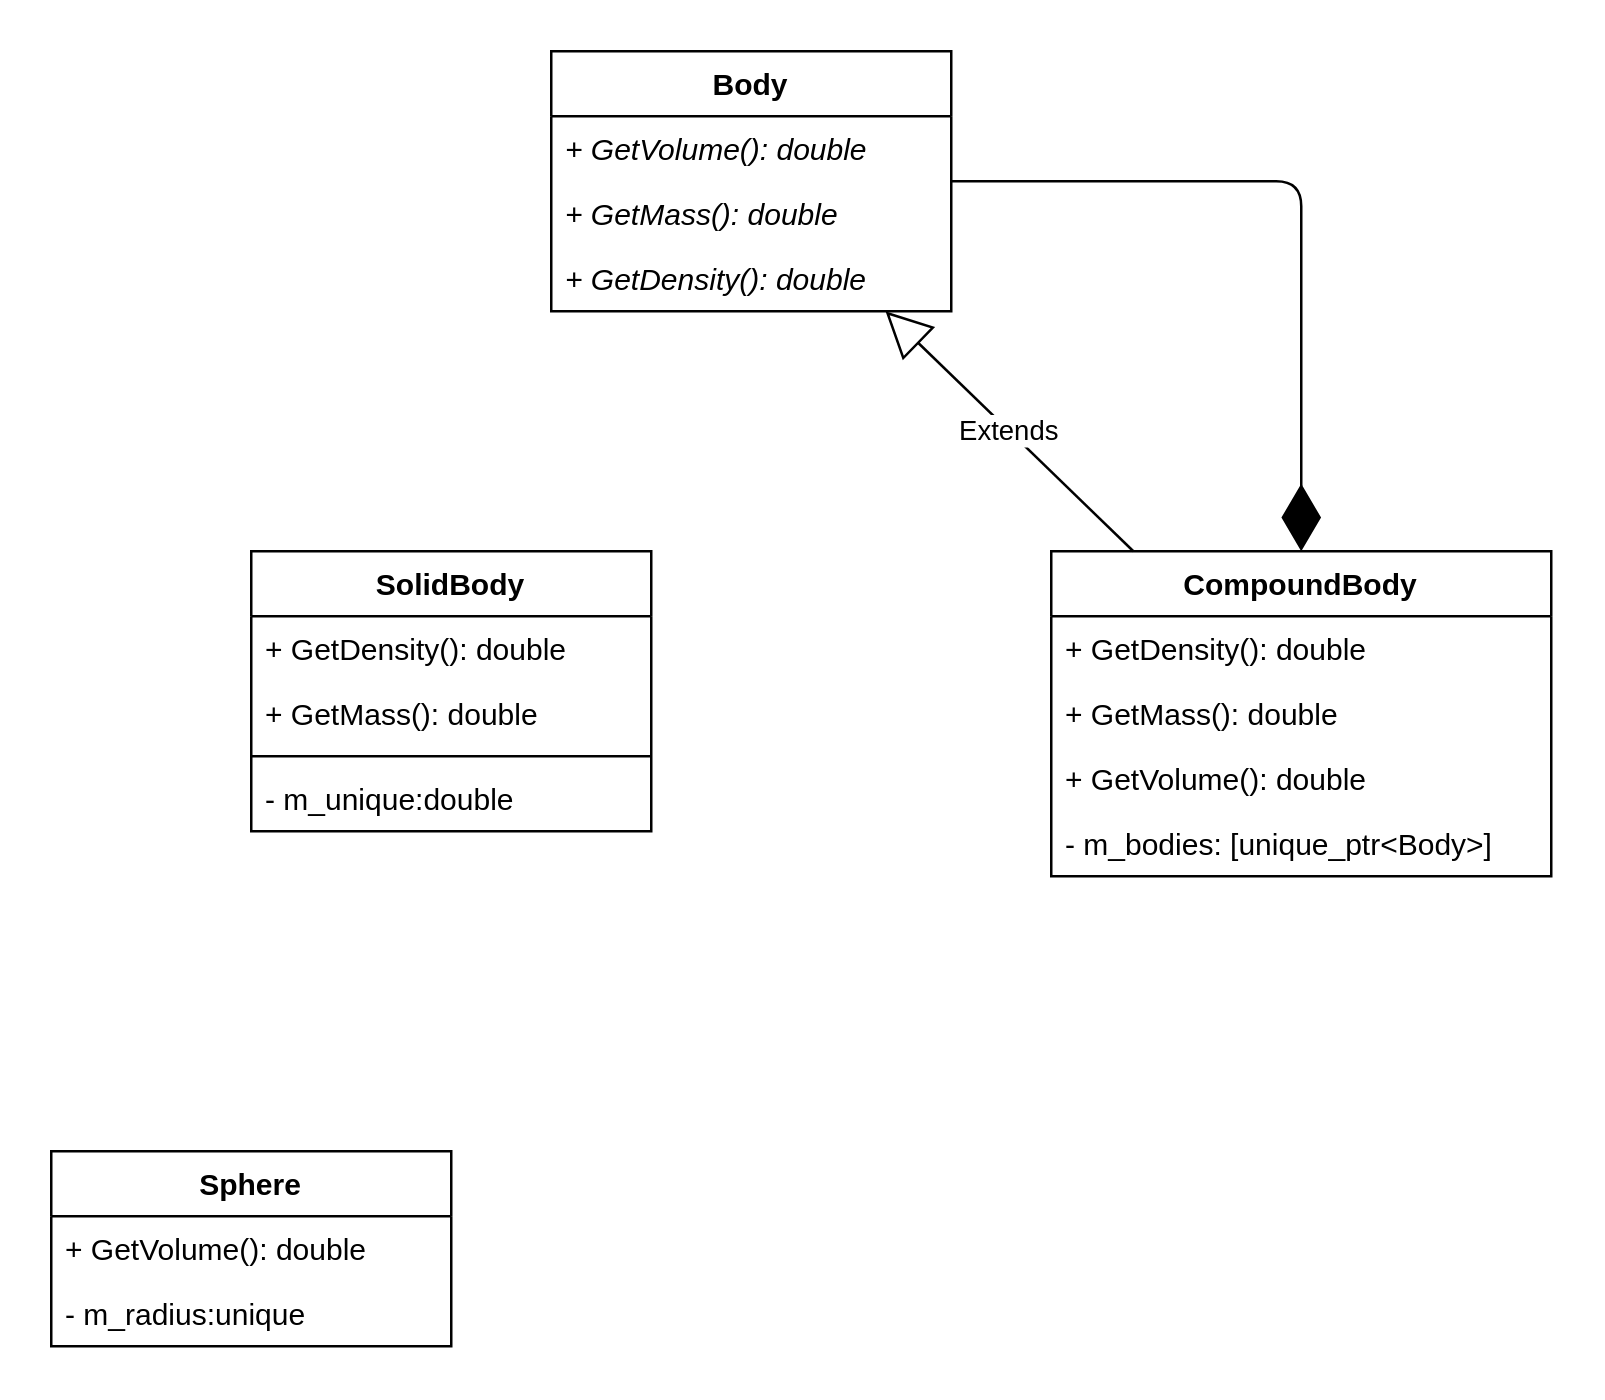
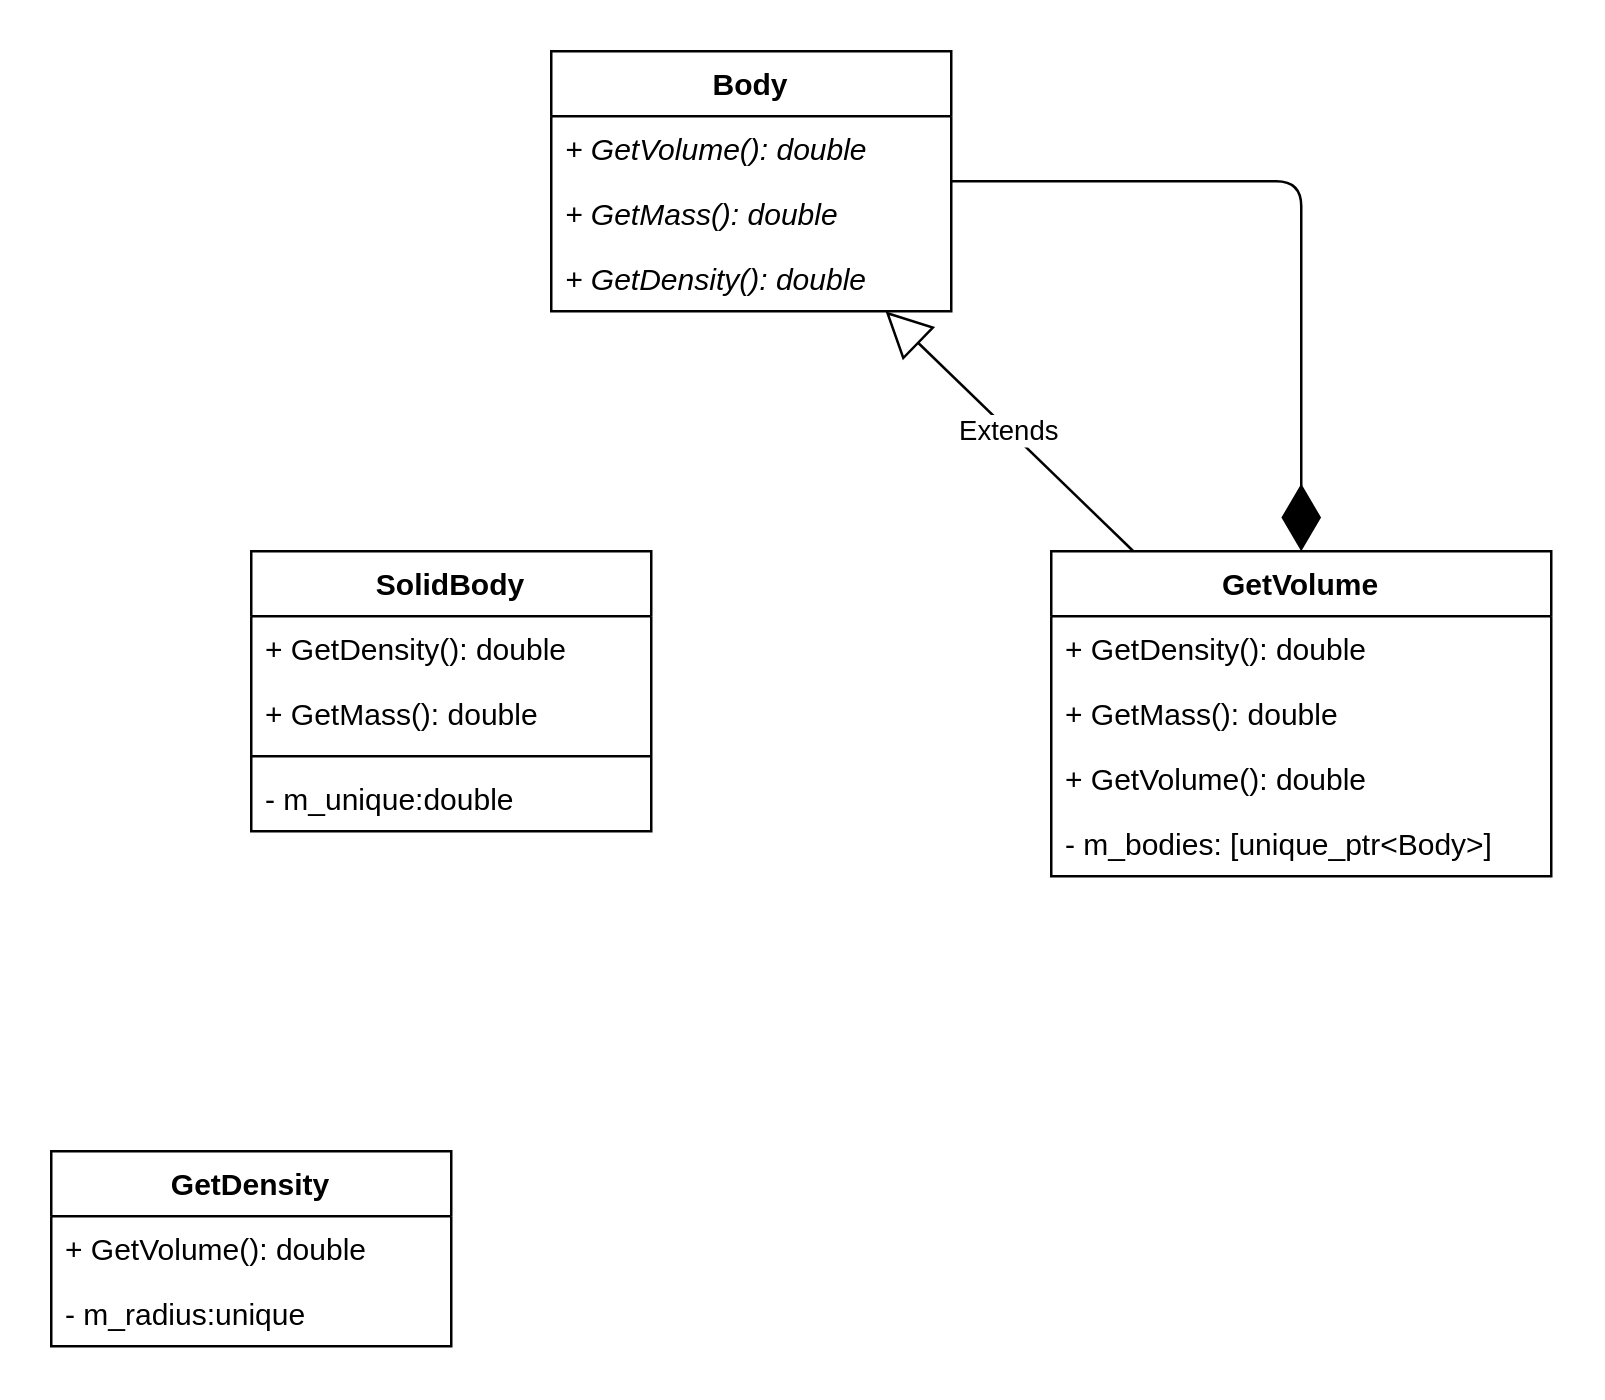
(1300, 585) -> (1300, 585)
(250, 1185) -> (250, 1185)
